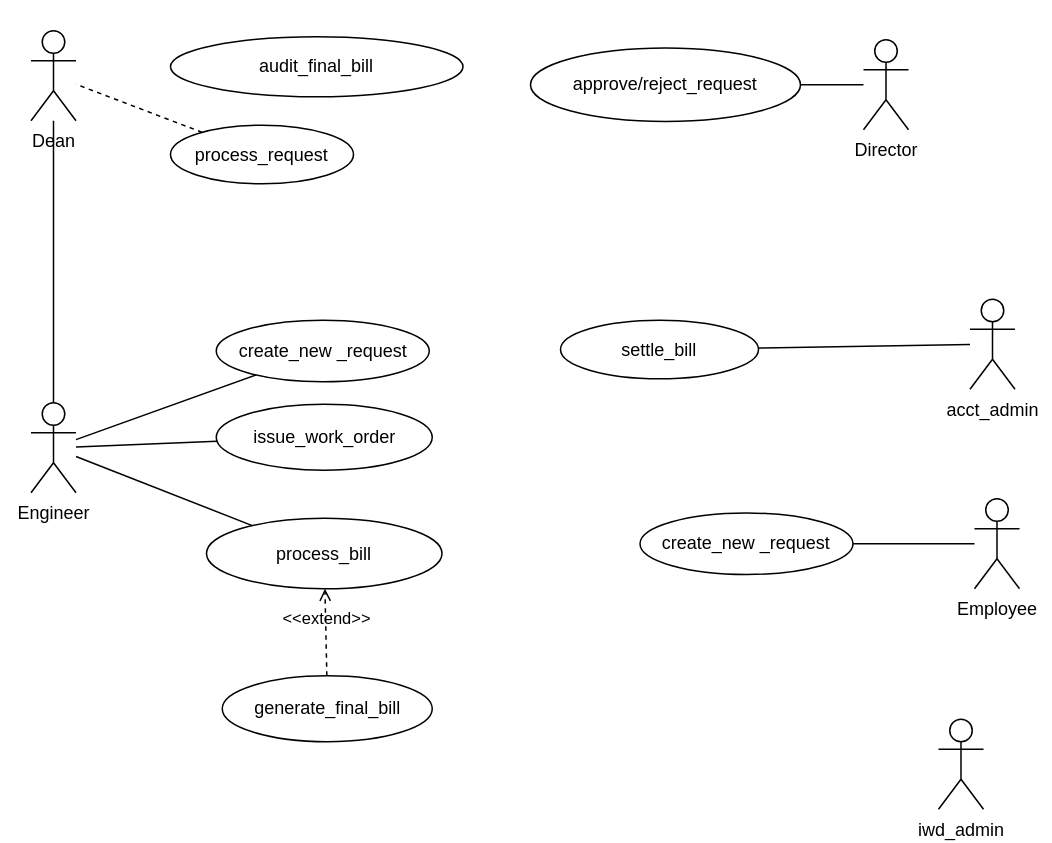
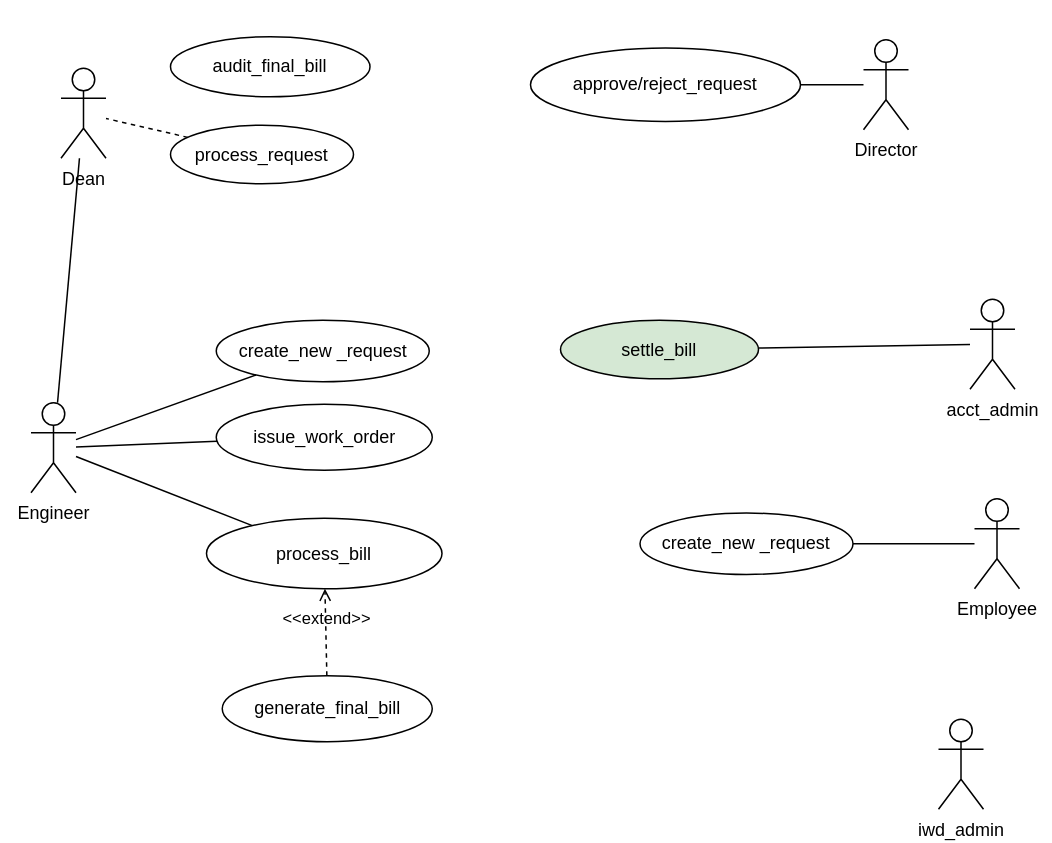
(317, 67) -> (270, 67)
(53, 76) -> (83, 113)
(659, 350) -> (659, 350)
